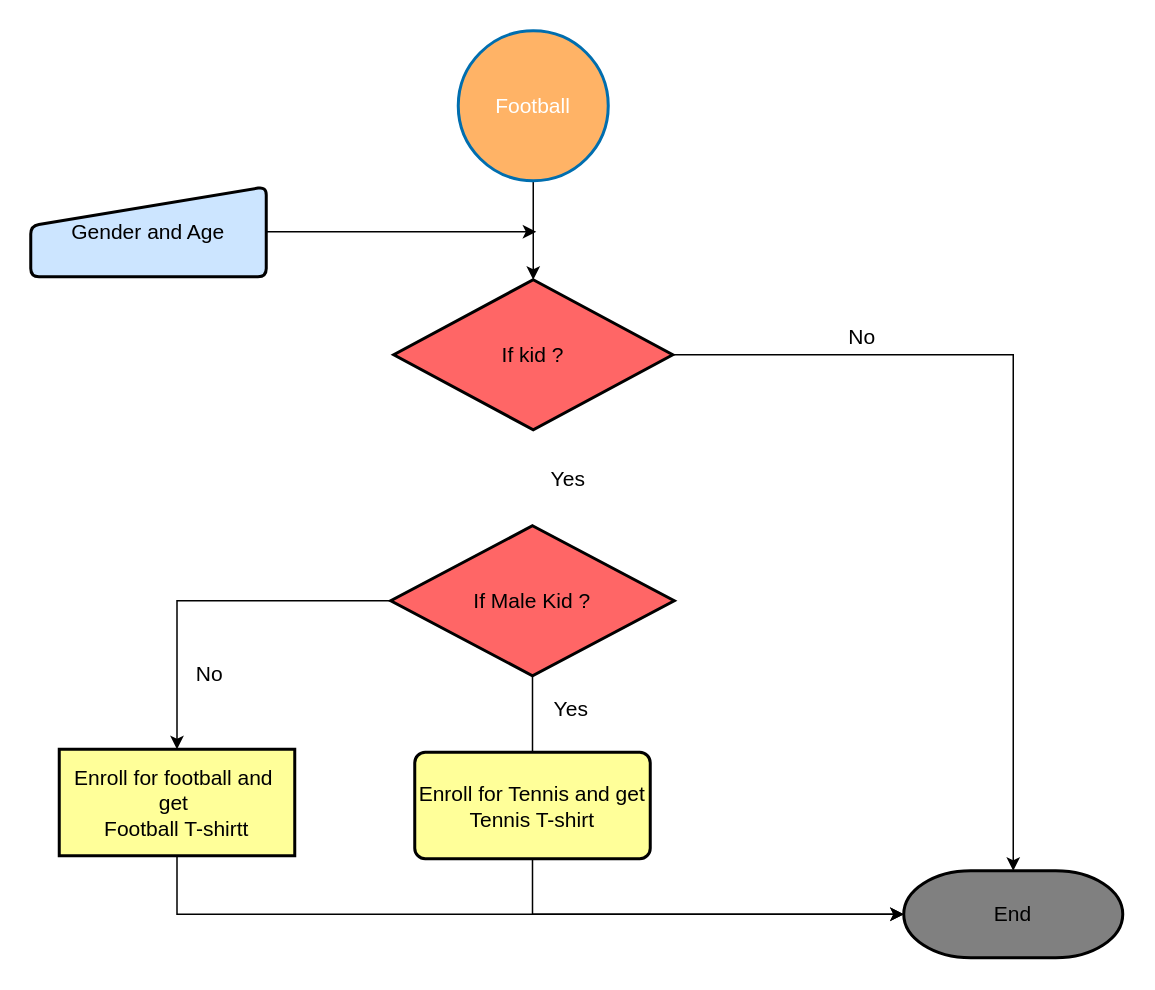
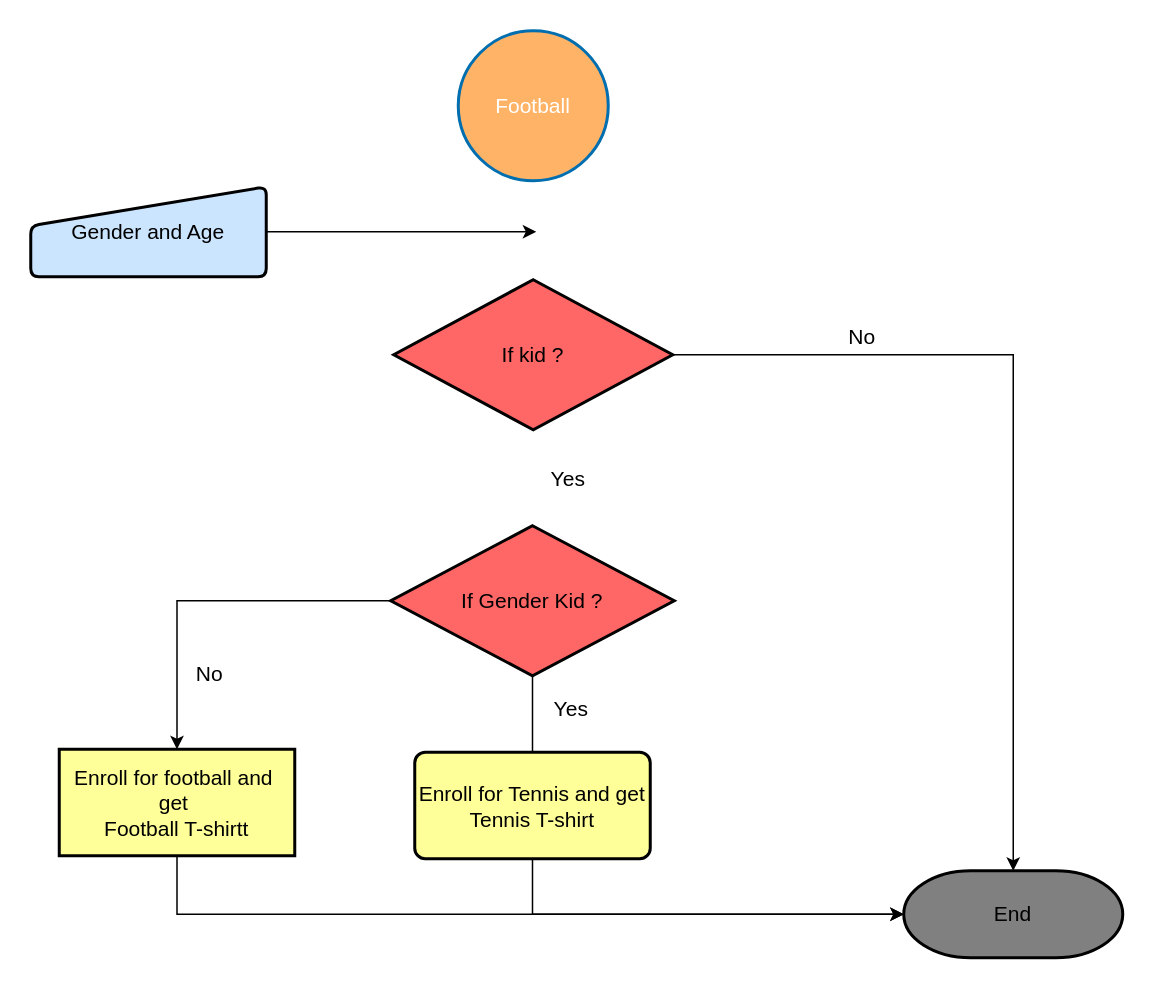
(533, 225) -> none
(533, 601) -> (533, 601)
